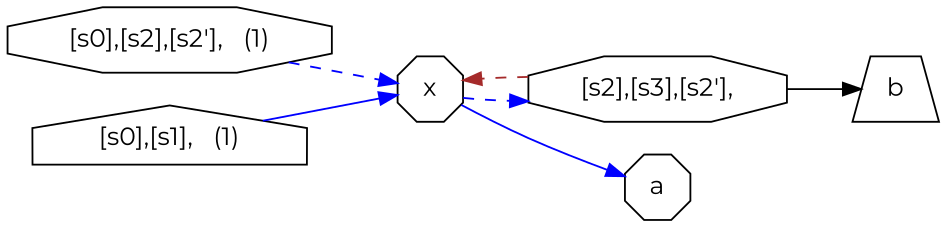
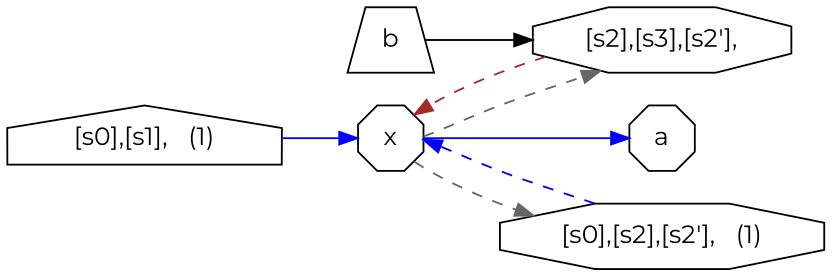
(815, 89) -> (470, 40)
(486, 100) -> (502, 105)
none -> (464, 188)
